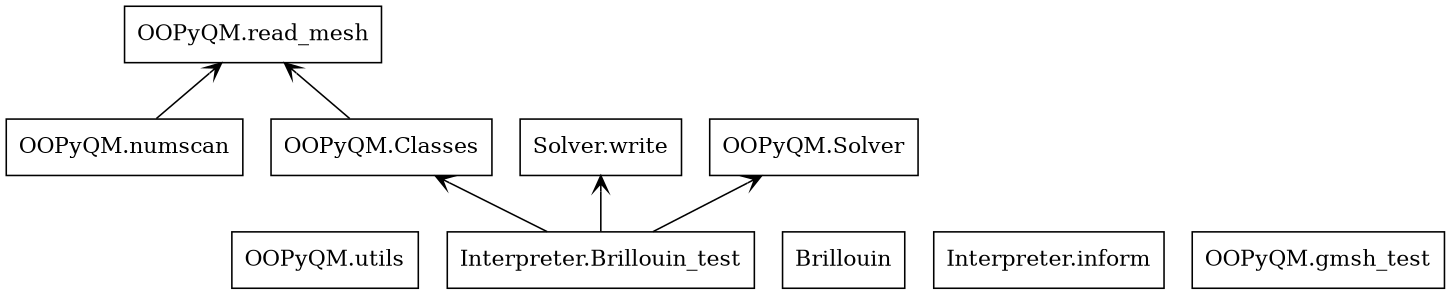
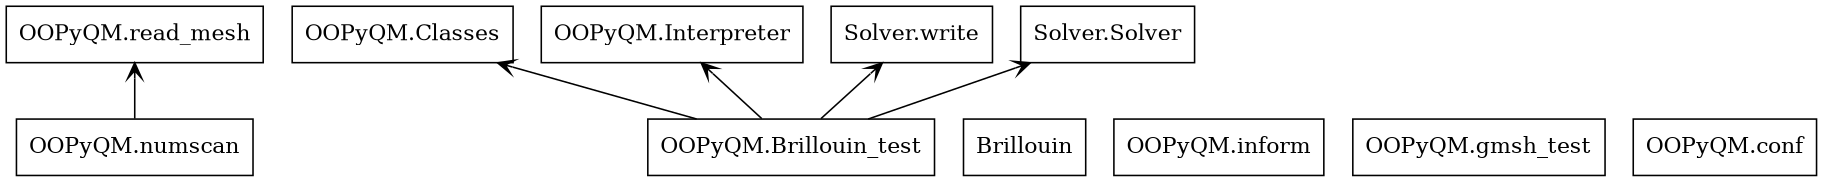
none -> (672, 34)
(323, 96) -> none
(814, 147) -> (1108, 34)
none -> (1725, 147)
(325, 260) -> none
(601, 260) -> (791, 147)
(1049, 260) -> (1219, 147)
